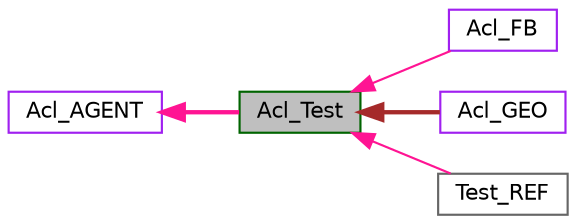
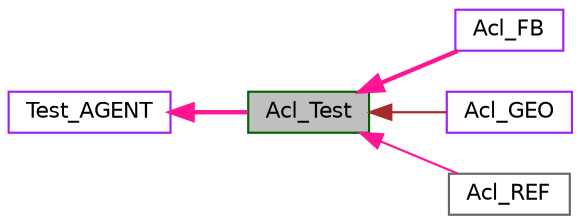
(411, 67) -> (419, 67)
(85, 112) -> (90, 112)
(411, 112) -> (419, 112)
(503, 194) -> (509, 194)
